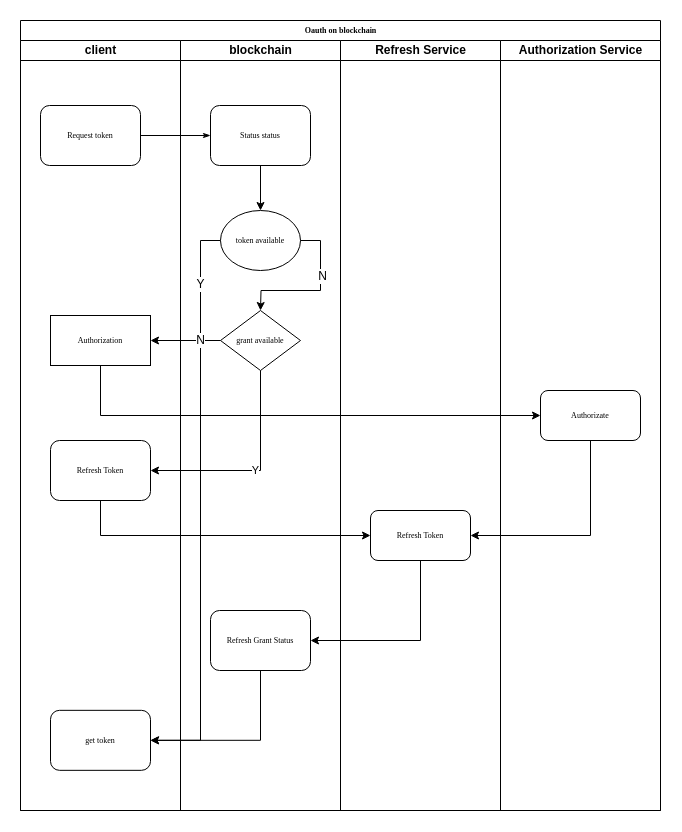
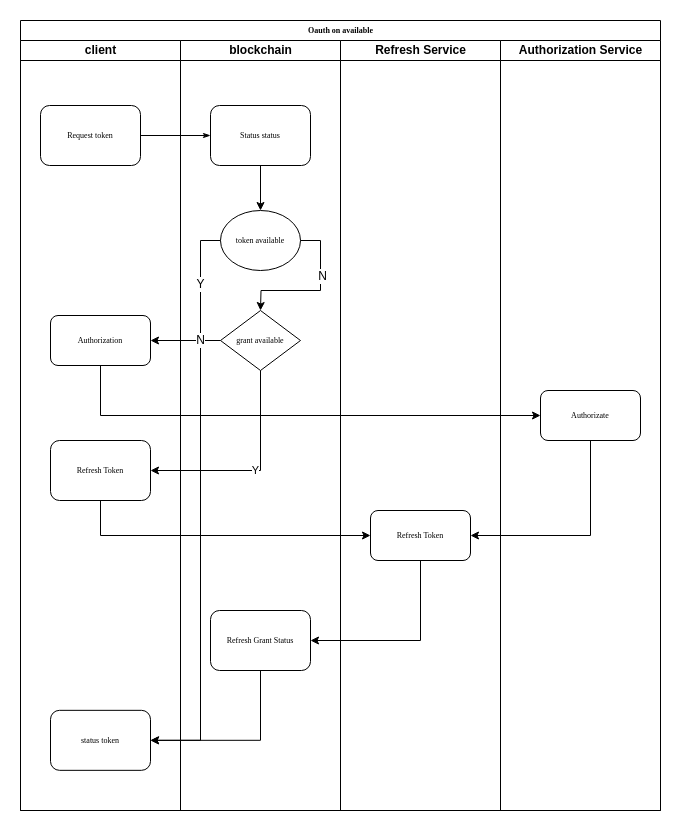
(341, 31) -> (341, 31)
(101, 341) -> (101, 341)
(101, 741) -> (101, 741)
